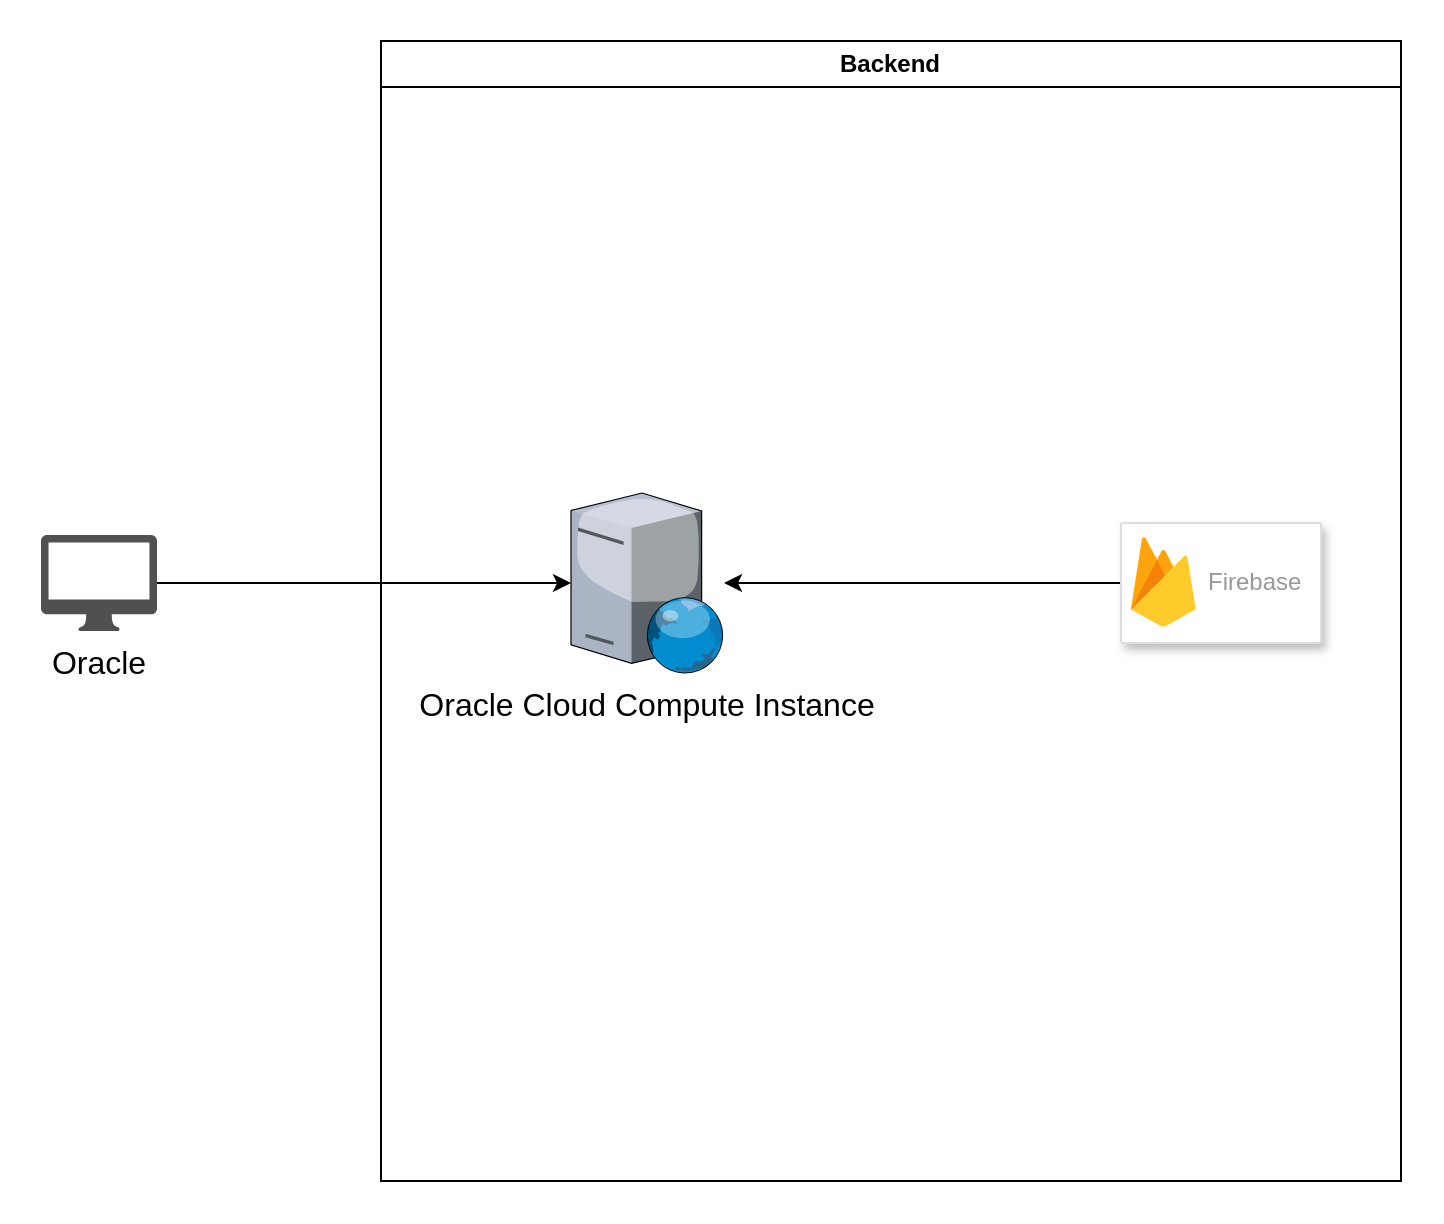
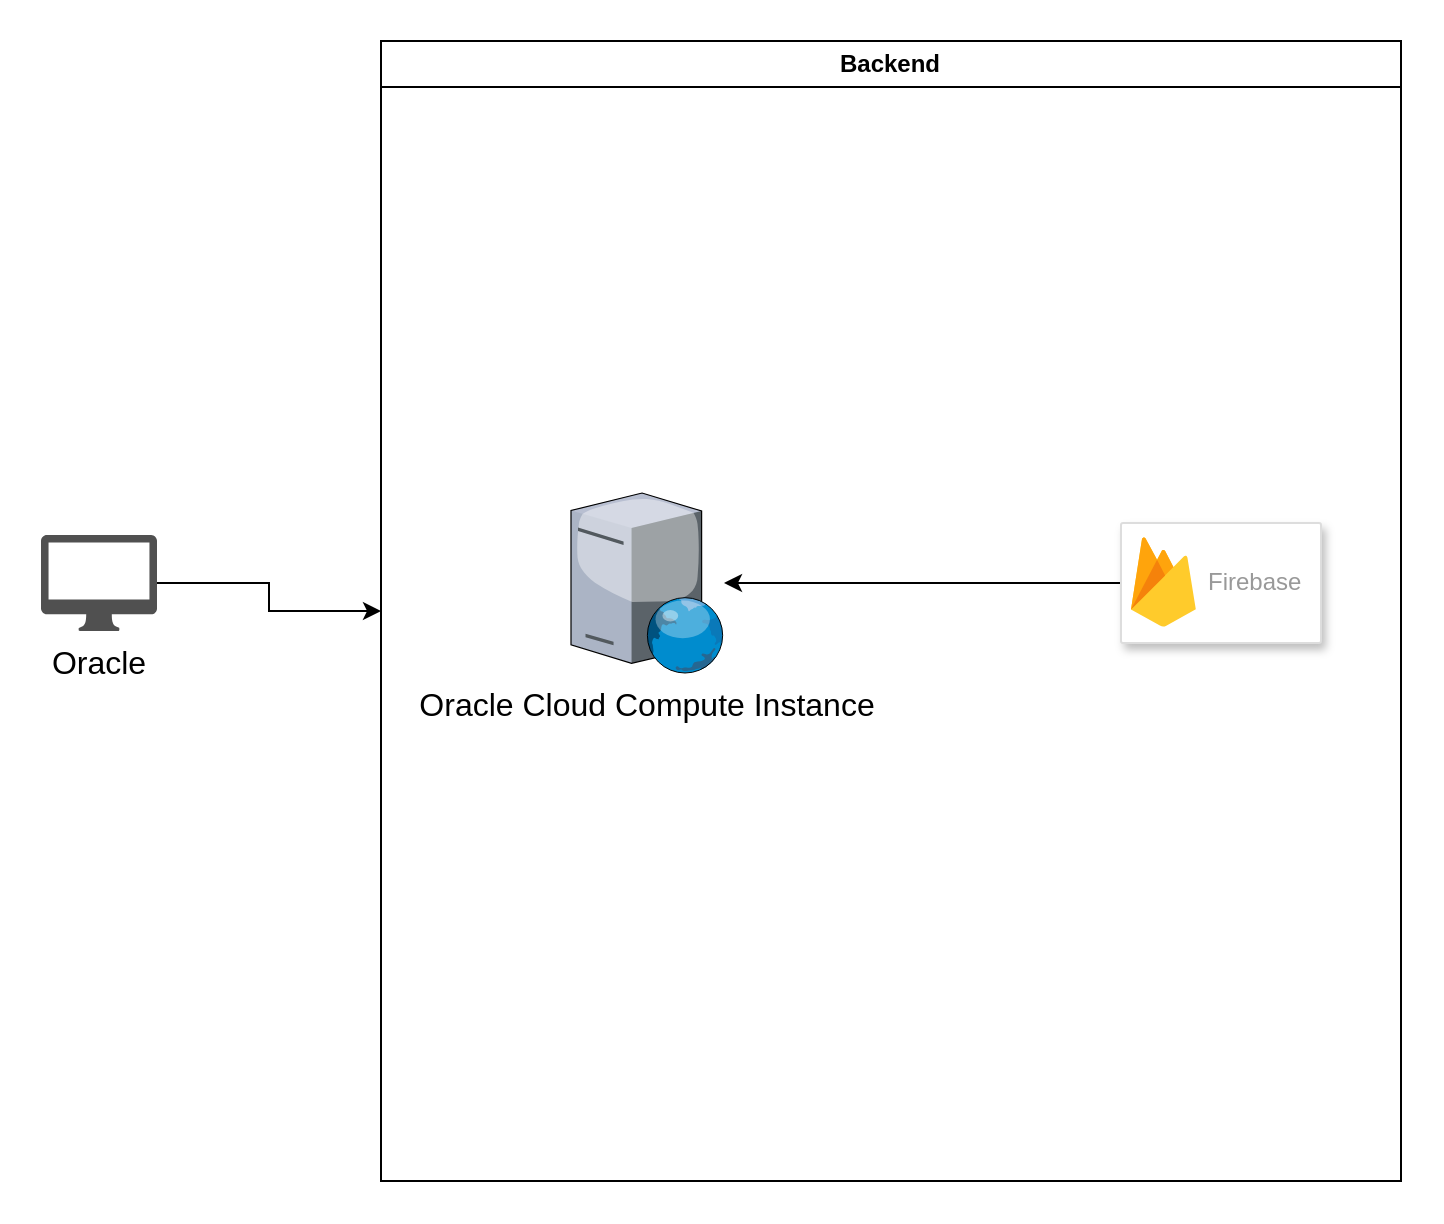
(412, 583) -> (303, 611)
